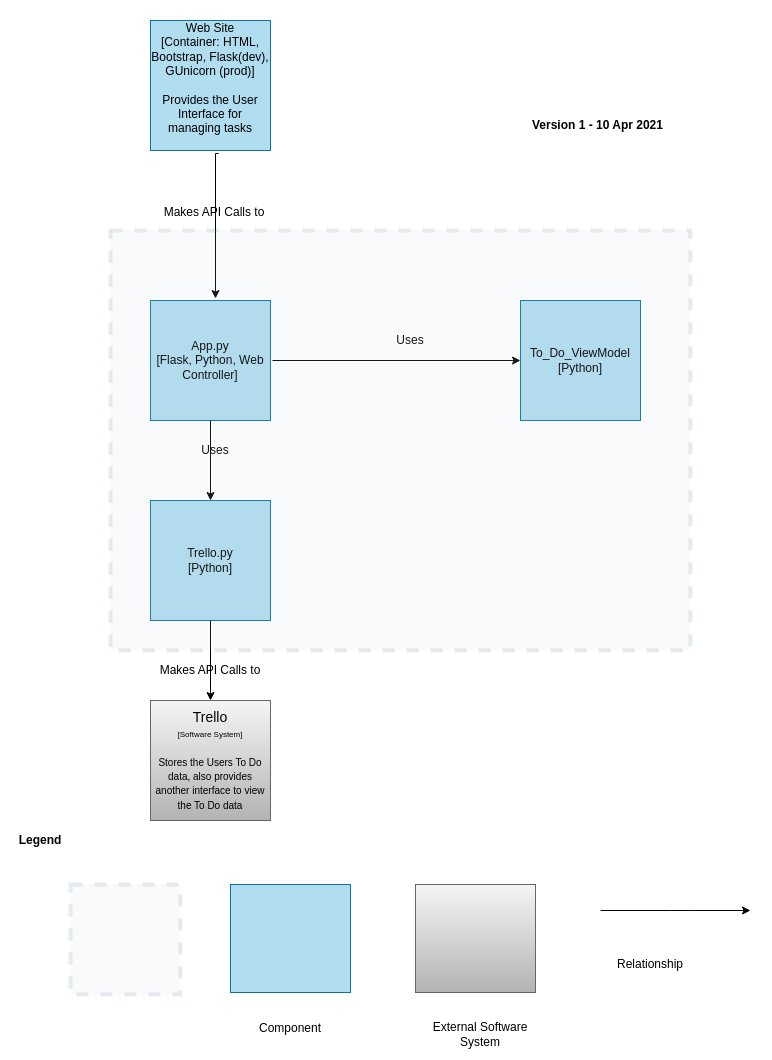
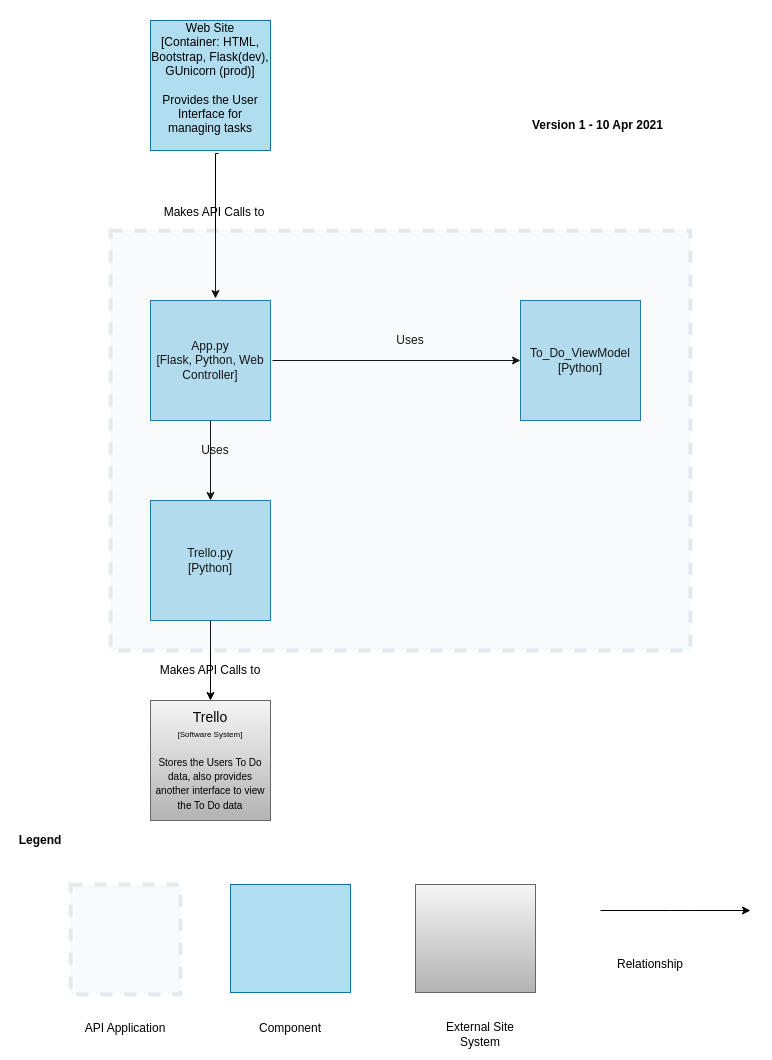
none -> (126, 1029)
(481, 1035) -> (481, 1035)
